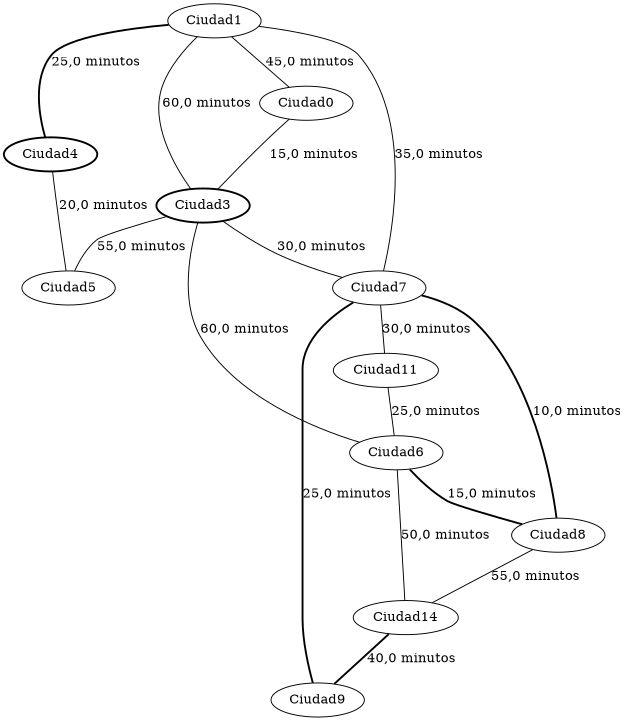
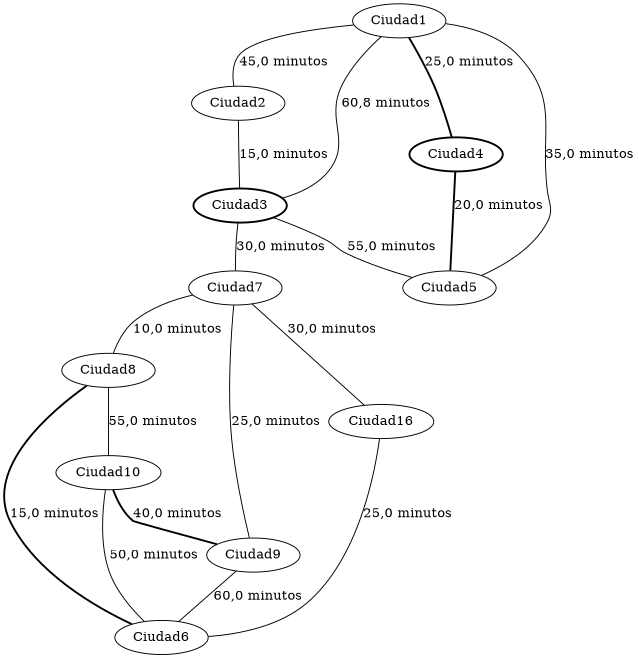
(207, 103) -> (386, 103)
(306, 103) -> (238, 103)
(386, 108) -> (546, 138)
(59, 221) -> (453, 221)
(224, 367) -> (207, 596)
(386, 370) -> (381, 422)
(519, 386) -> (145, 314)
(303, 483) -> (230, 422)
(406, 618) -> (108, 473)
